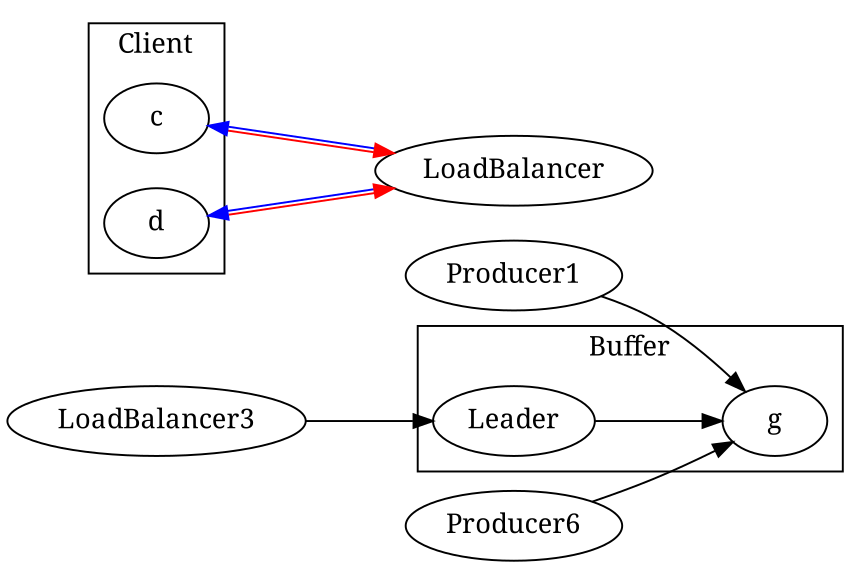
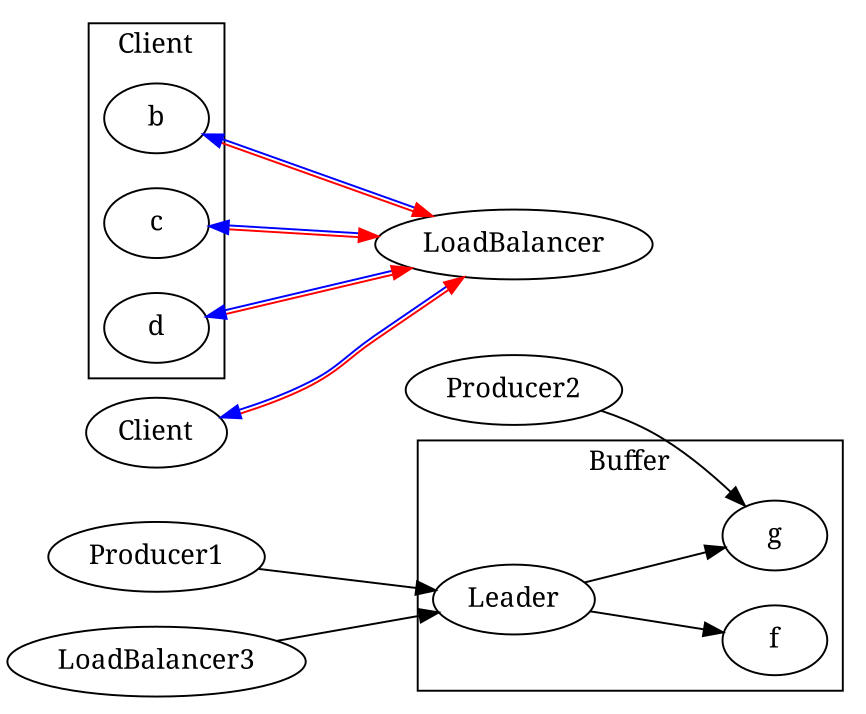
none -> (157, 118)
(683, 338) -> (337, 578)
none -> (157, 433)
(514, 526) -> (514, 390)
none -> (775, 640)
